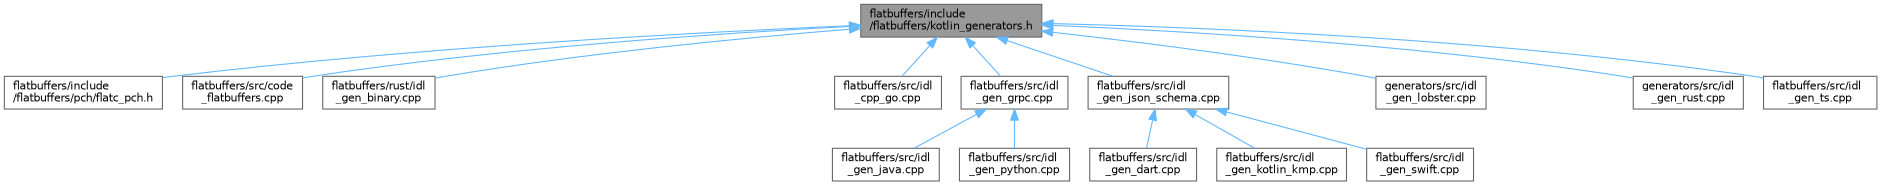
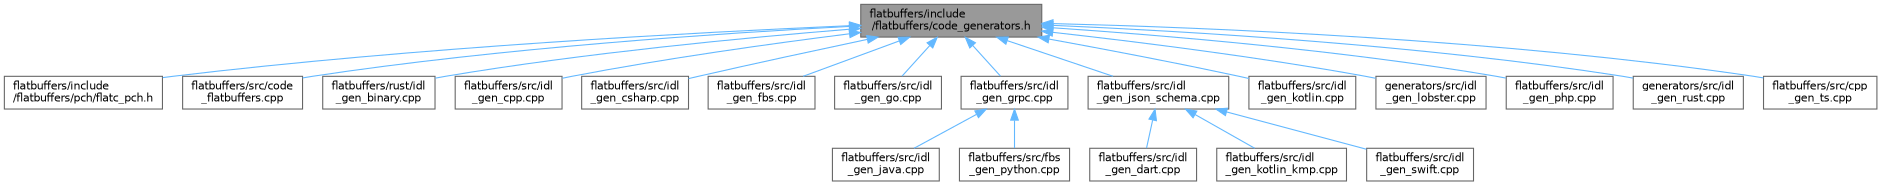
(951, 21) -> (951, 21)
none -> (509, 93)
none -> (635, 93)
none -> (762, 93)
(888, 93) -> (888, 93)
none -> (1302, 93)
none -> (1560, 93)
(1820, 93) -> (1820, 93)
(1015, 165) -> (1015, 165)
